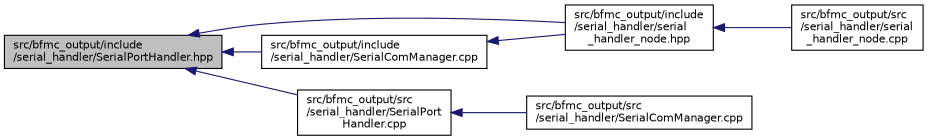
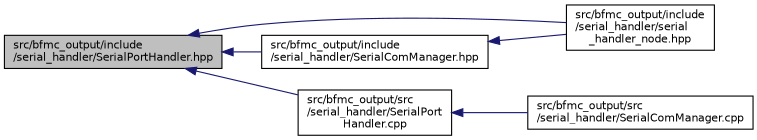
(857, 28) -> none
(374, 52) -> (375, 52)
